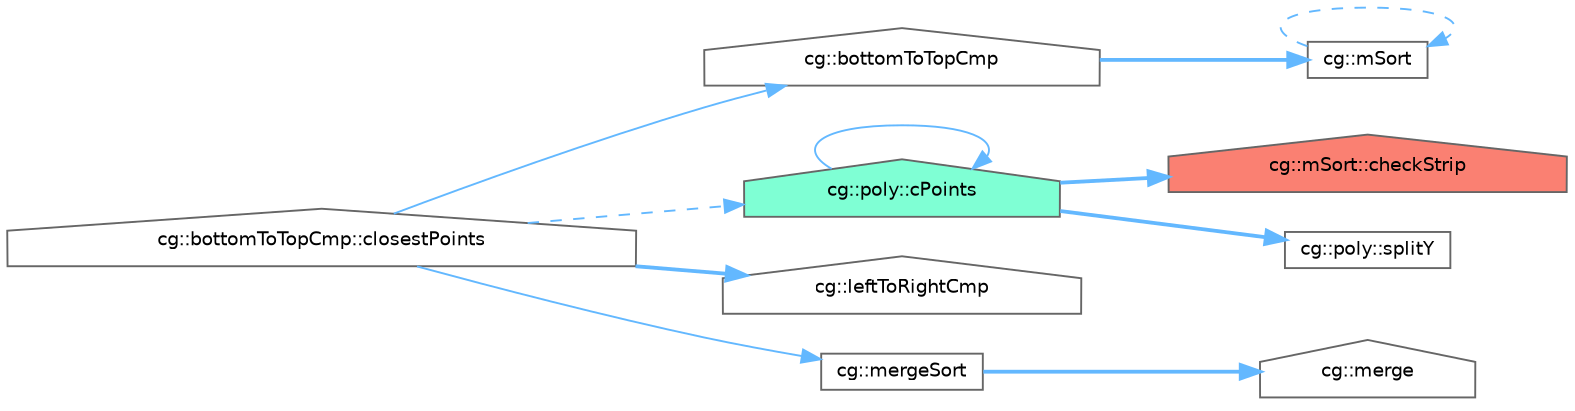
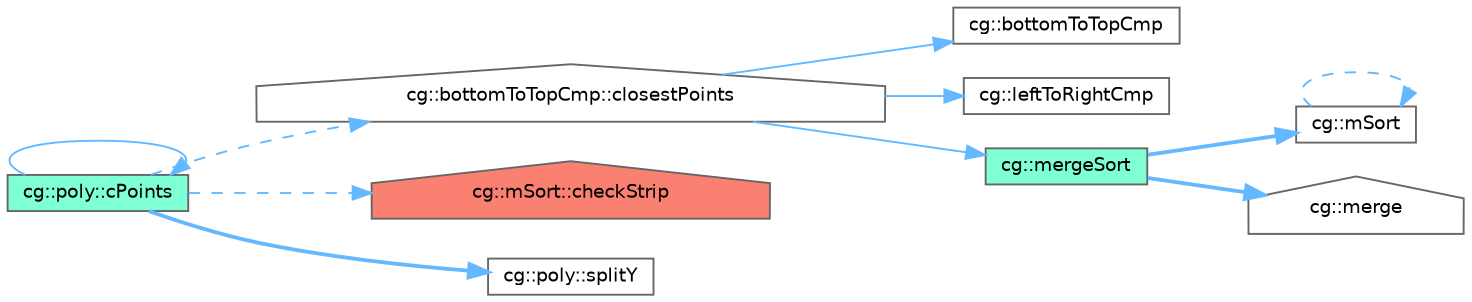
(902, 60) -> (1066, 26)
(1194, 60) -> (1212, 145)
(1104, 180) -> (270, 193)
(902, 191) -> (98, 193)
(626, 215) -> (249, 145)
(681, 270) -> (914, 96)
(902, 288) -> (1066, 96)
(902, 372) -> (1066, 166)
